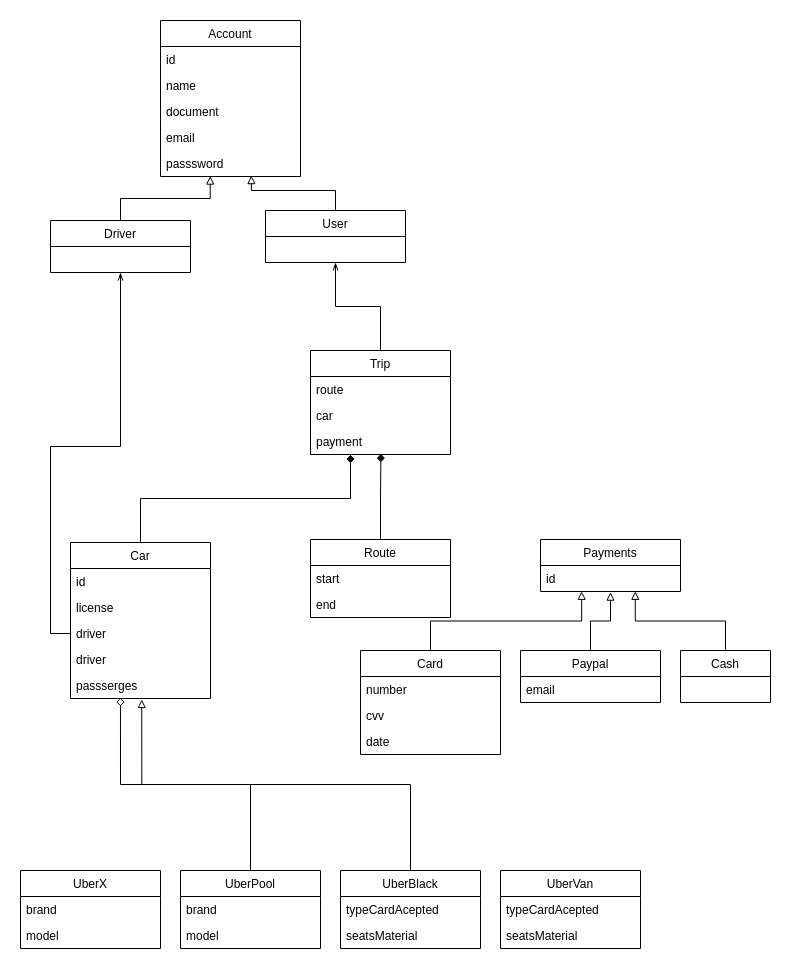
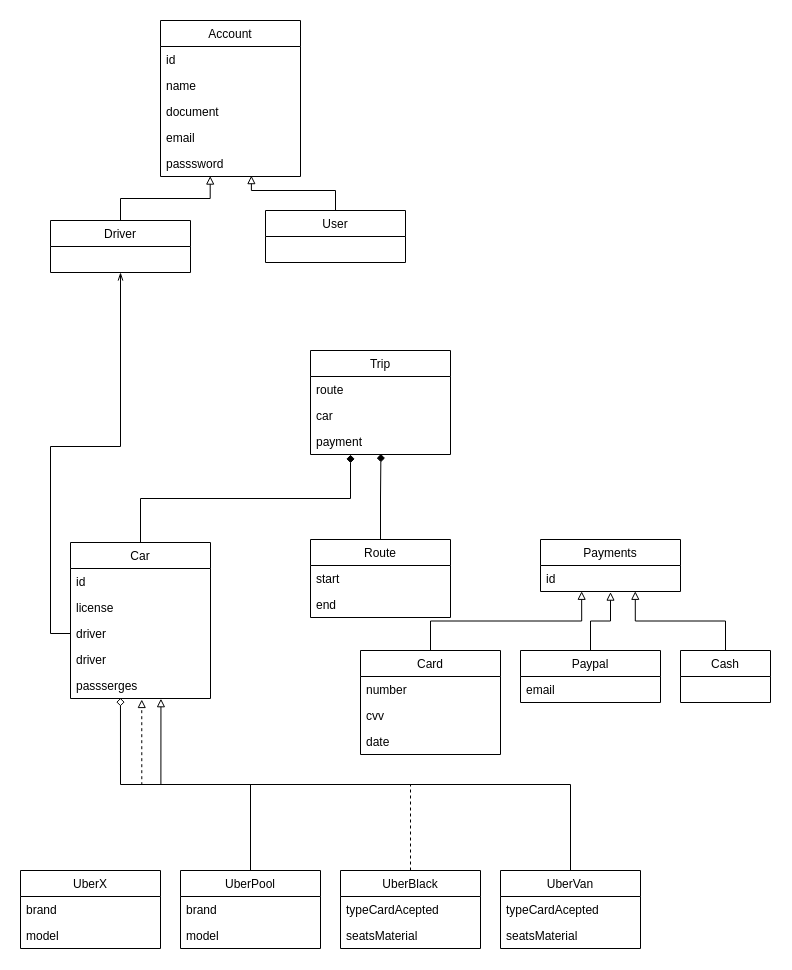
(359, 307) -> none
none -> (533, 785)
(411, 828) -> (411, 828)
